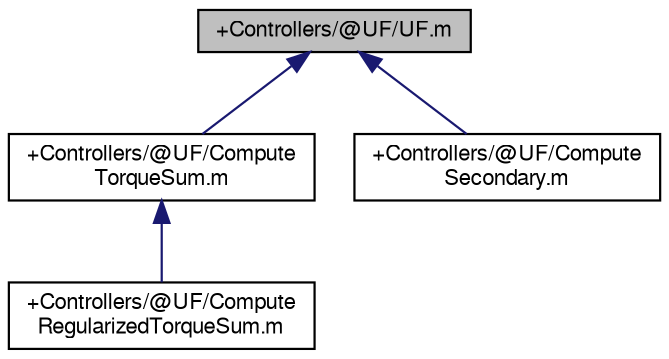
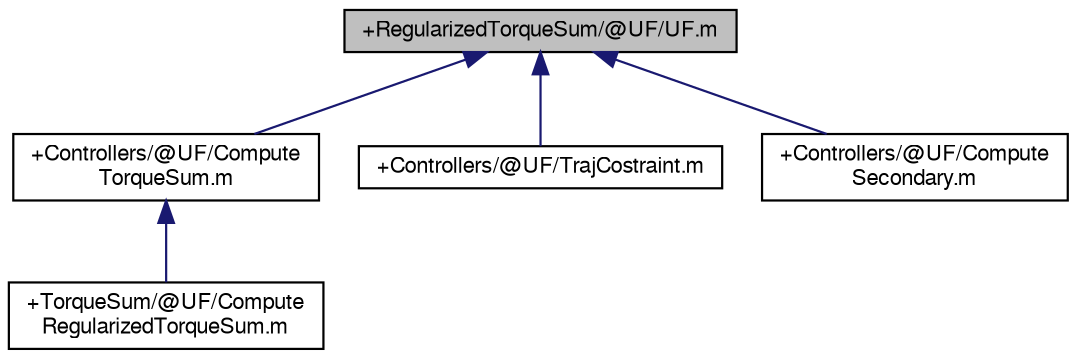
(335, 31) -> (541, 31)
none -> (541, 167)
(162, 316) -> (166, 316)
